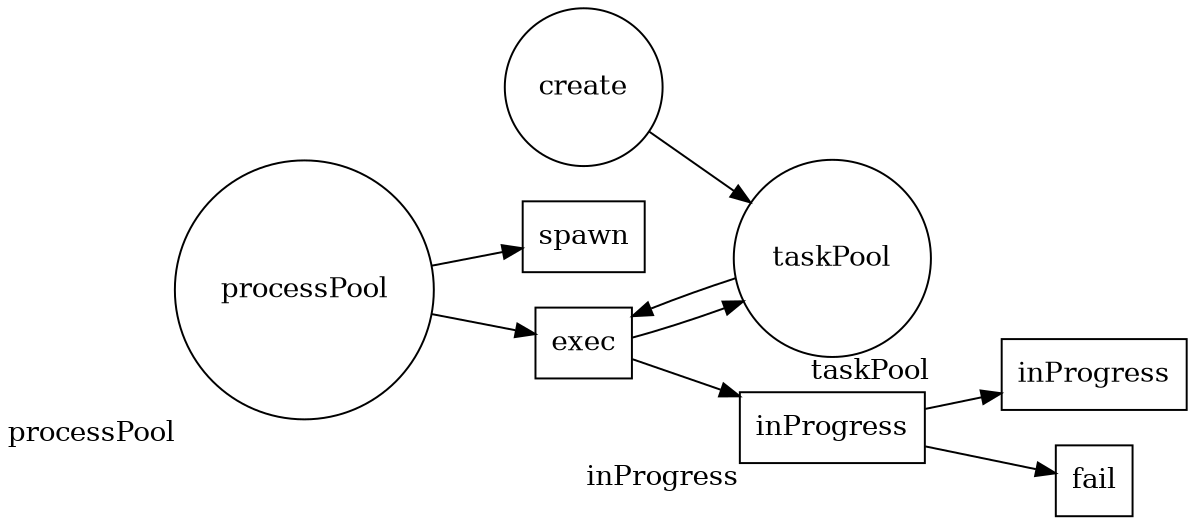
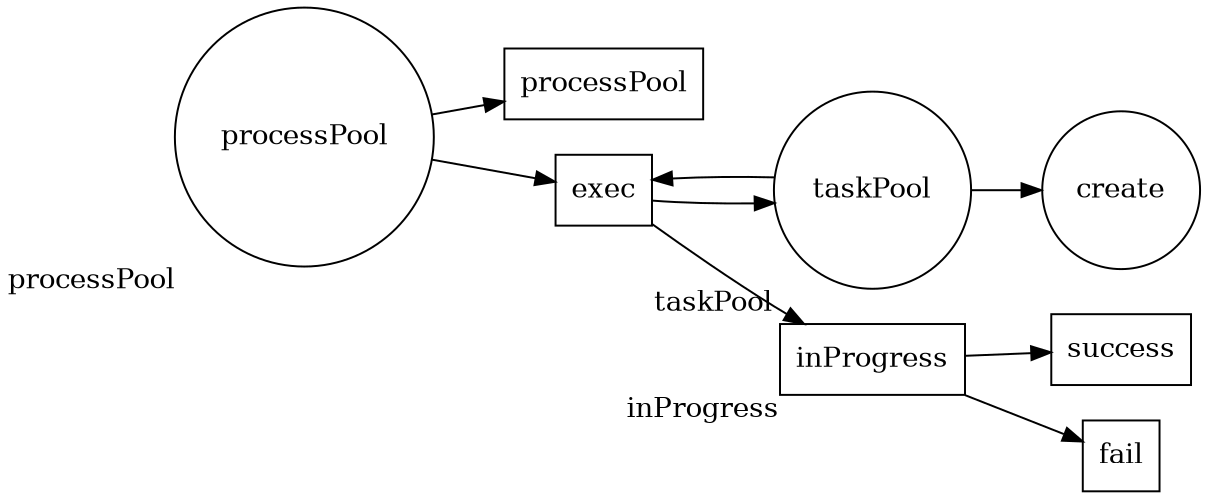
(692, 161) -> (996, 190)
(584, 237) -> (604, 84)
(1094, 375) -> (1121, 350)
